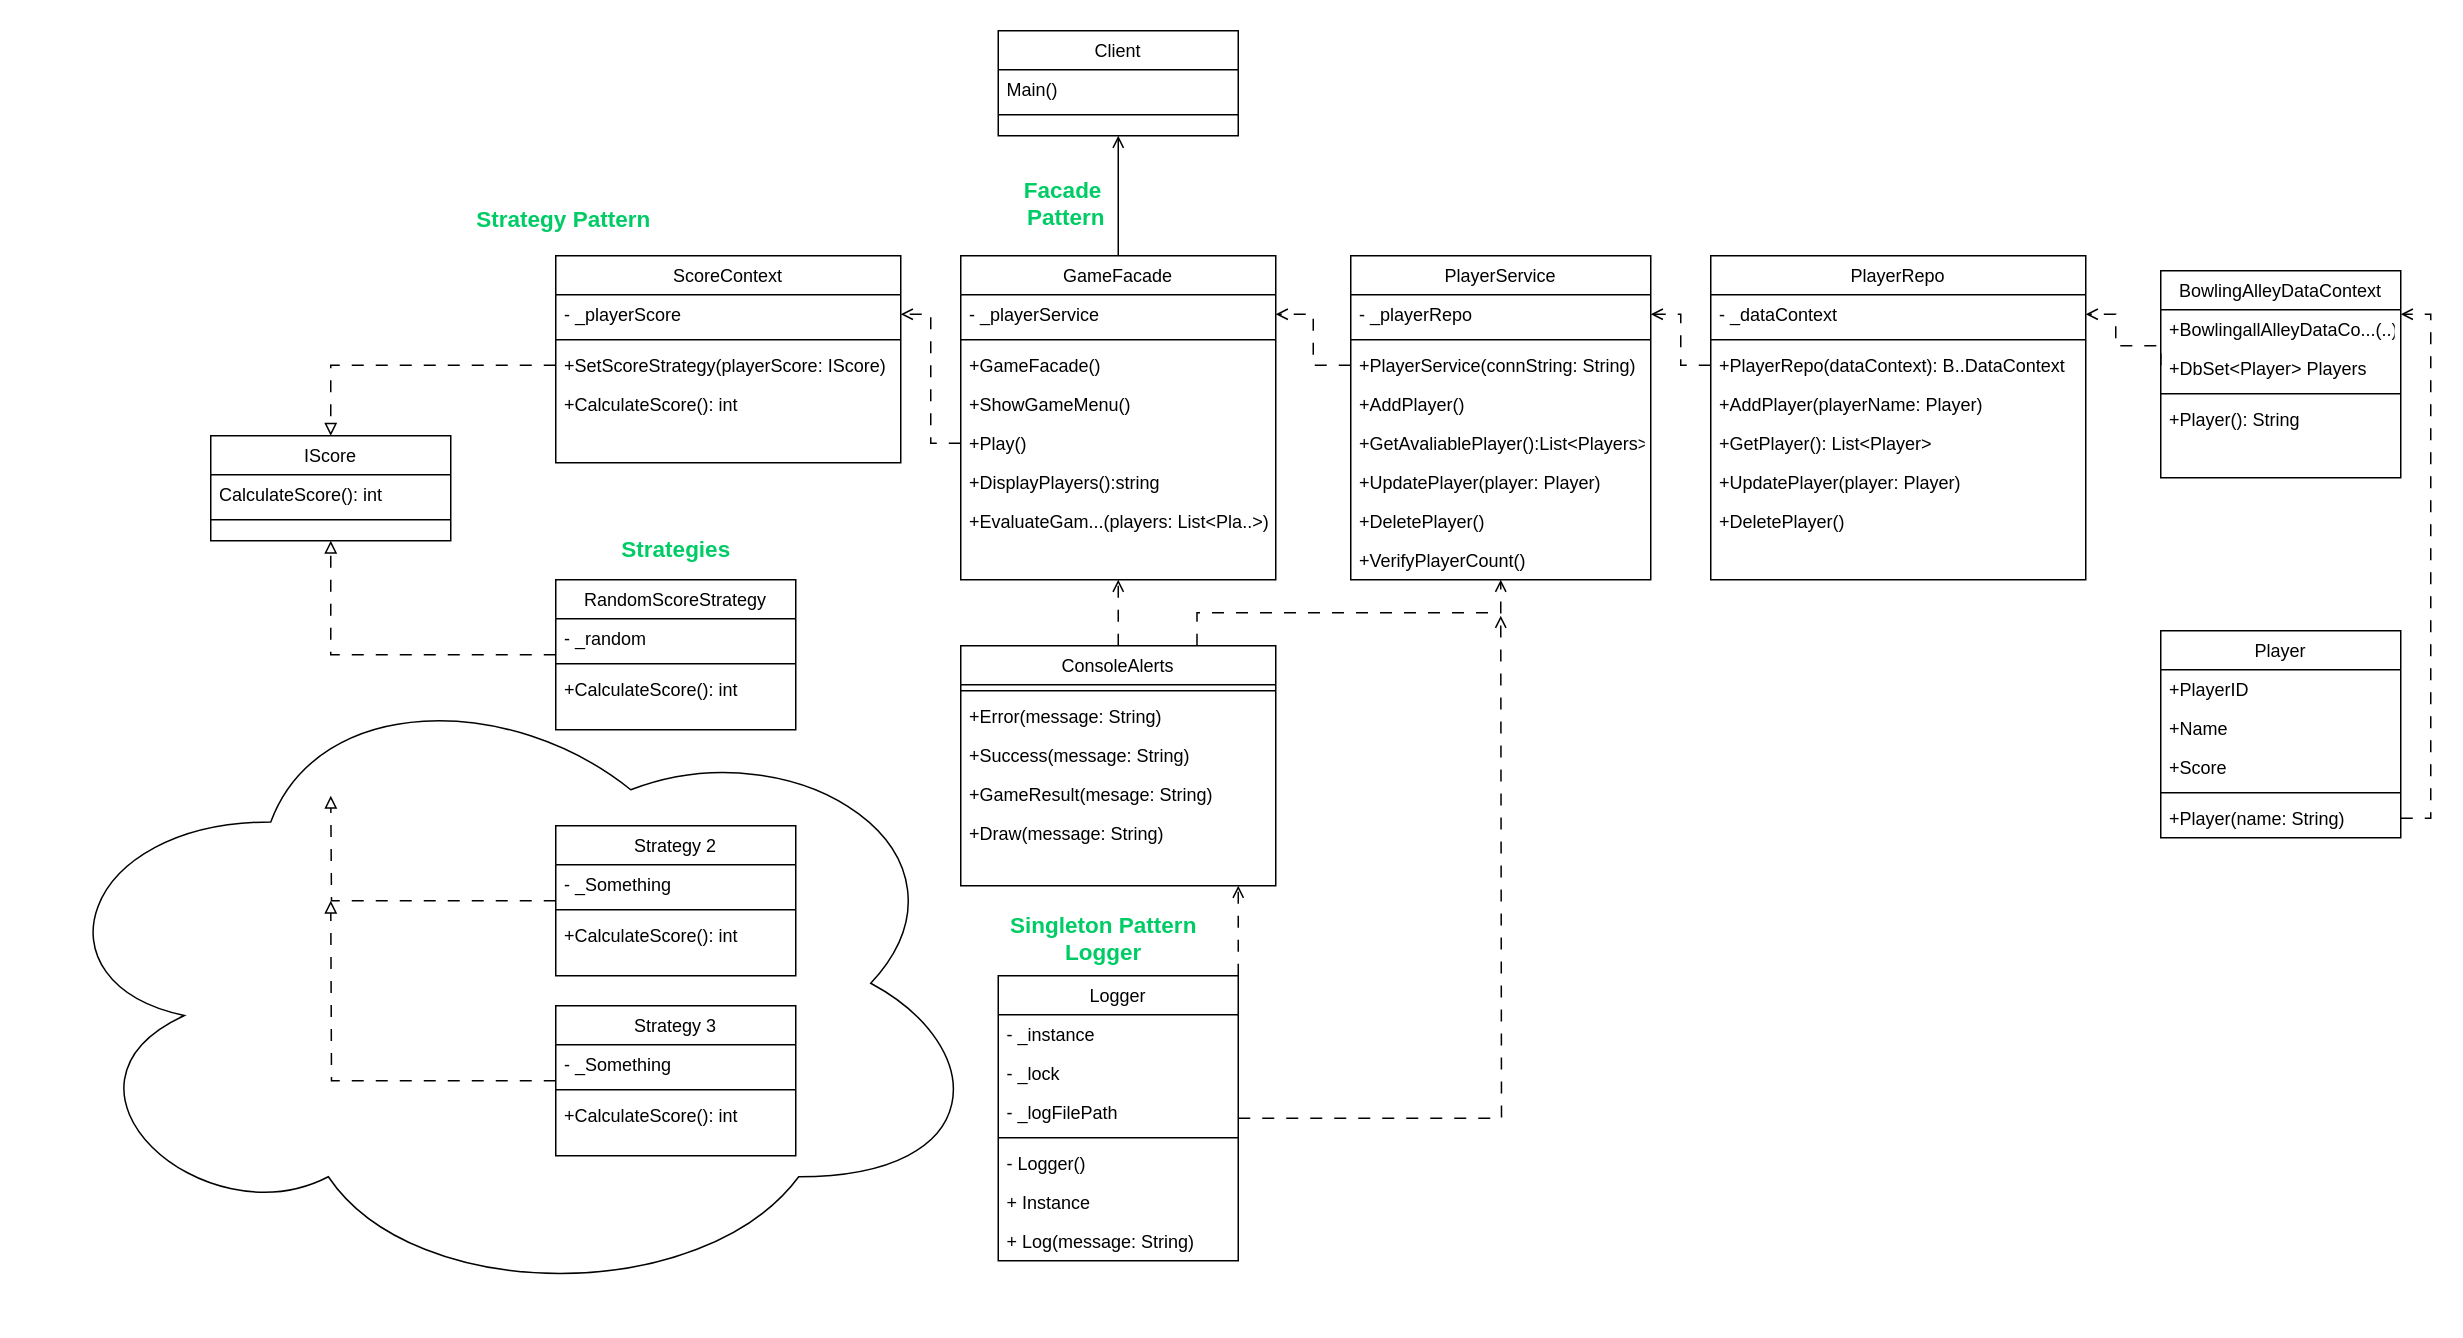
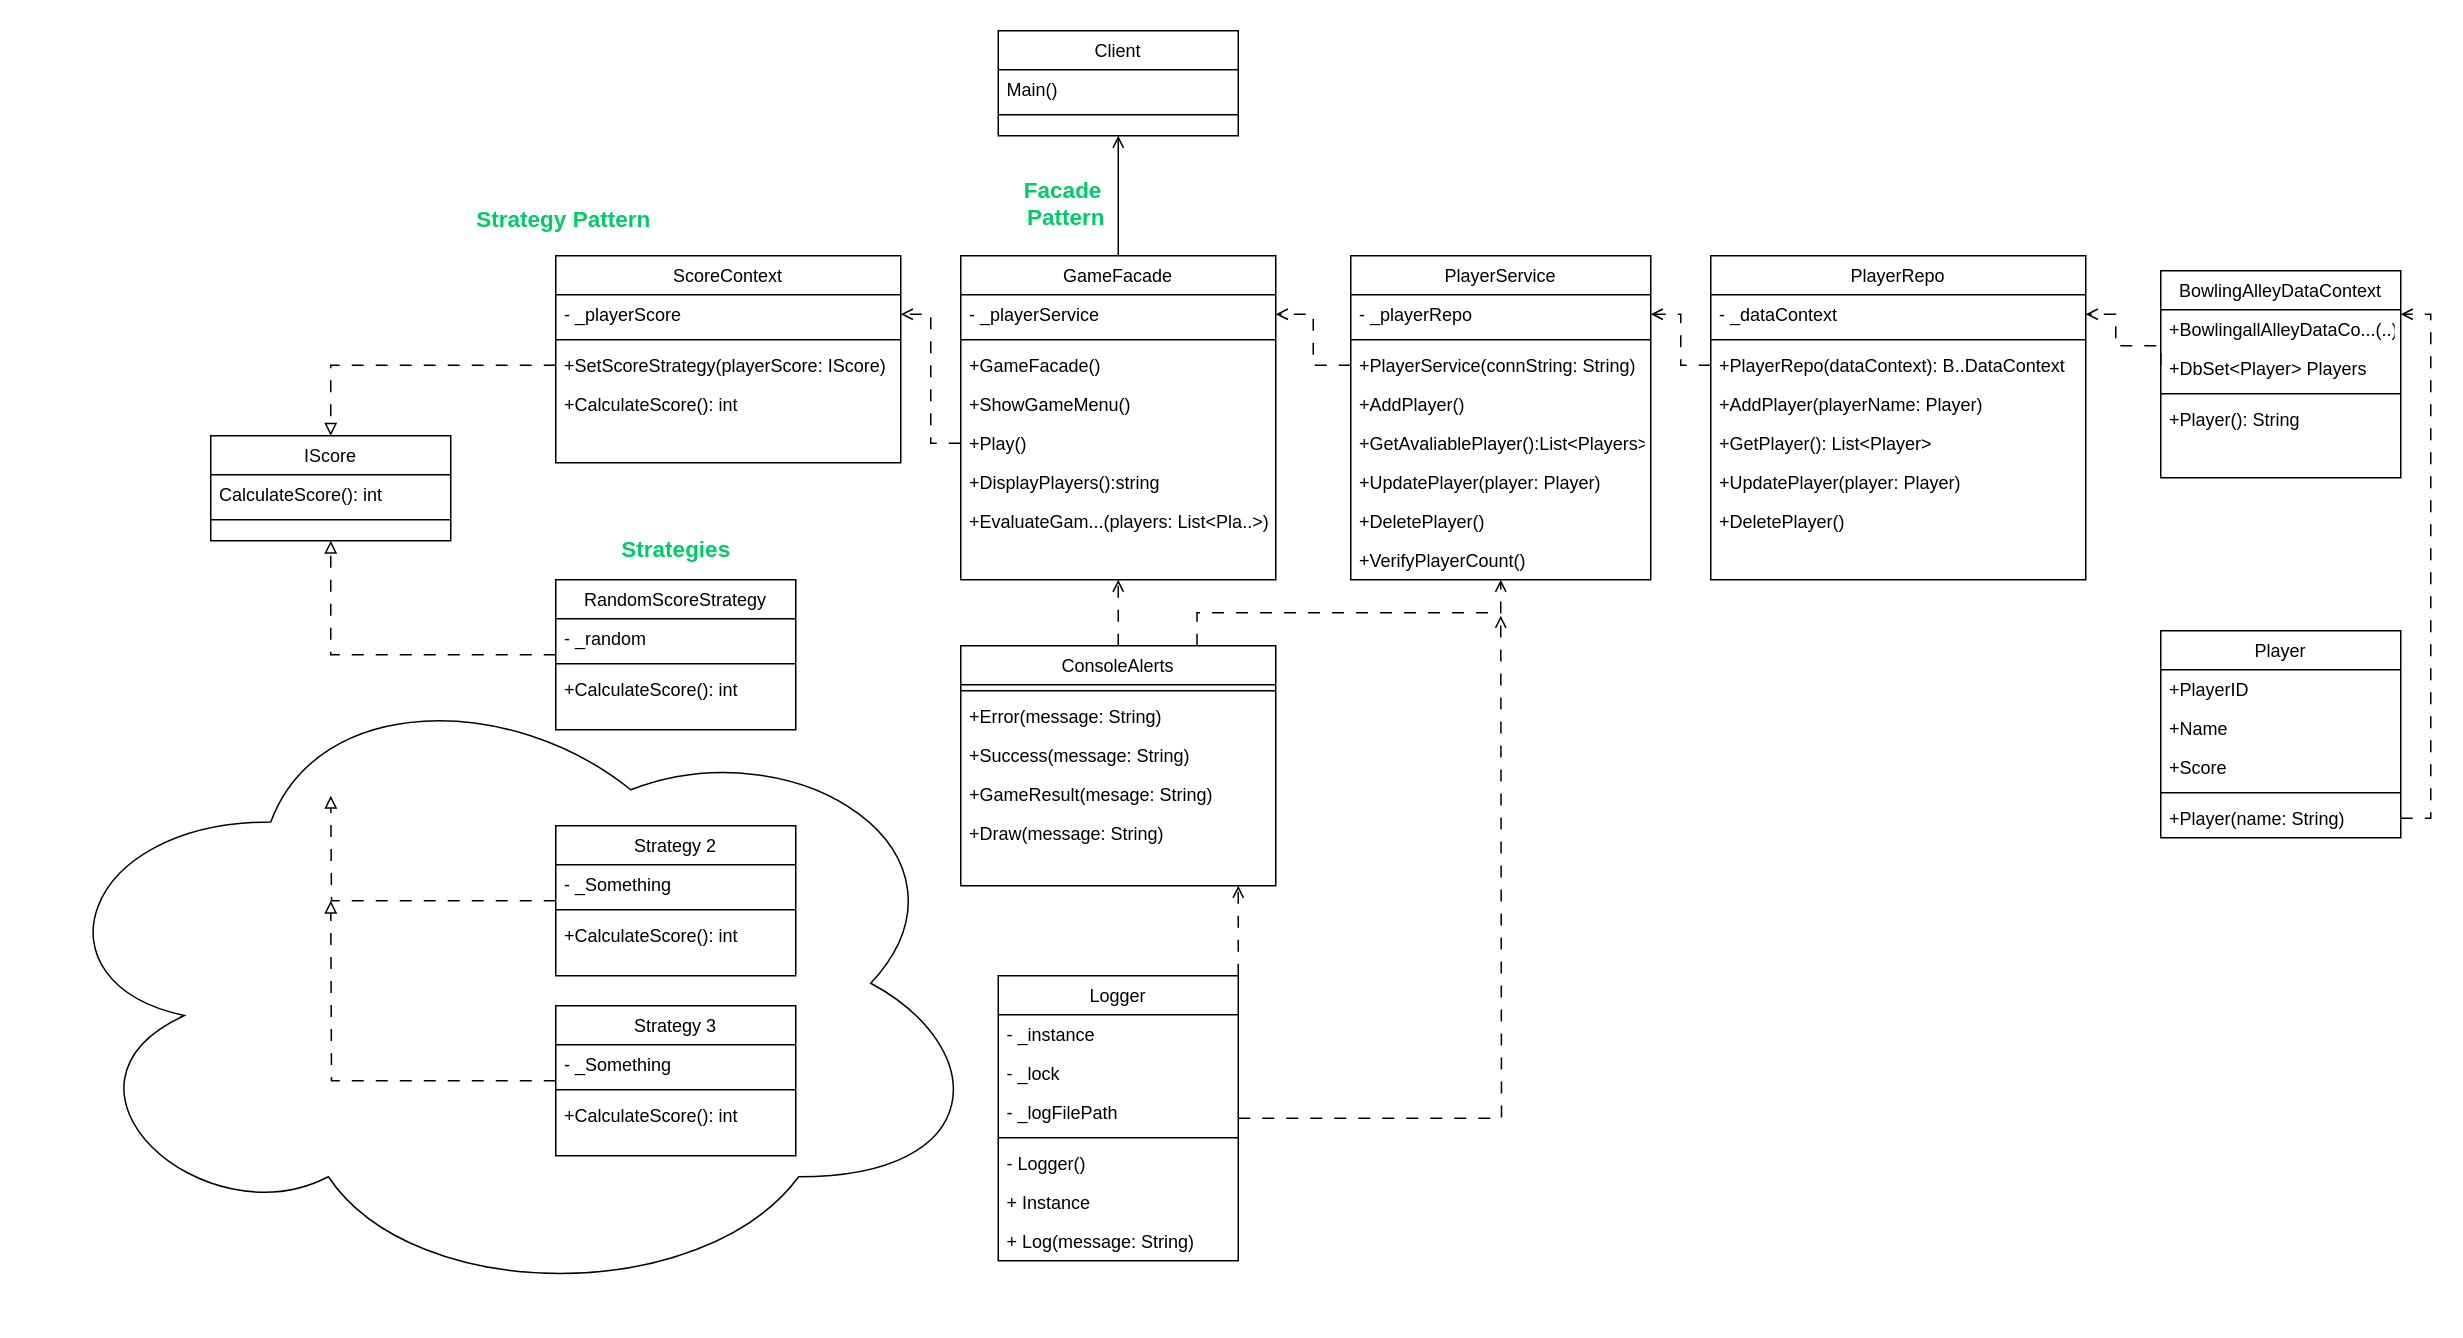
(1103, 938) -> none
